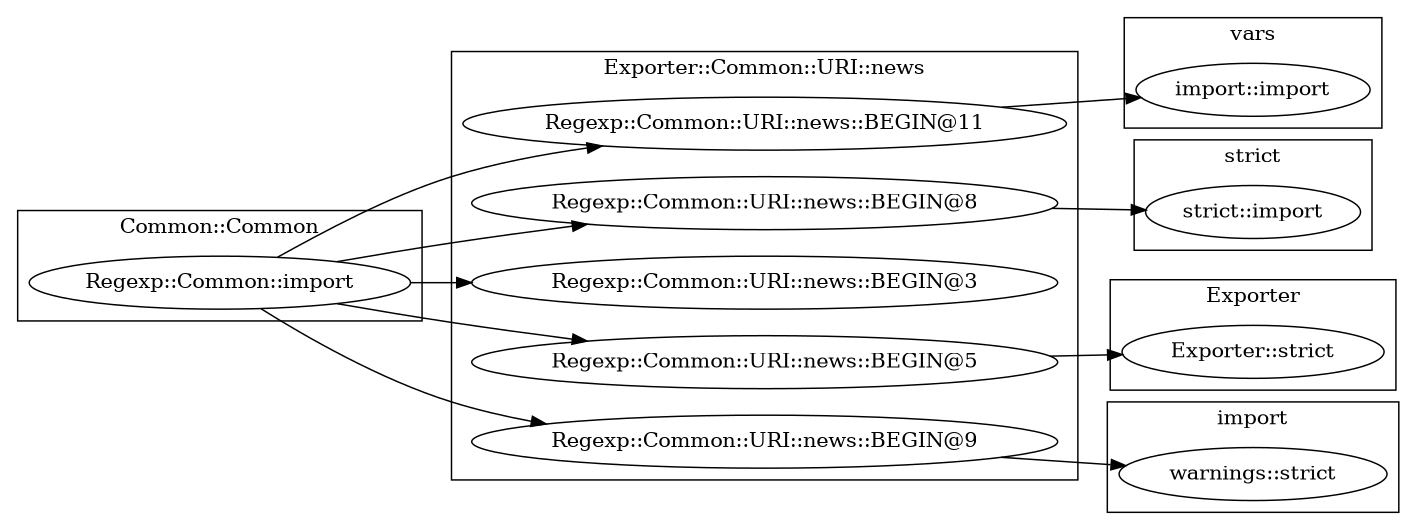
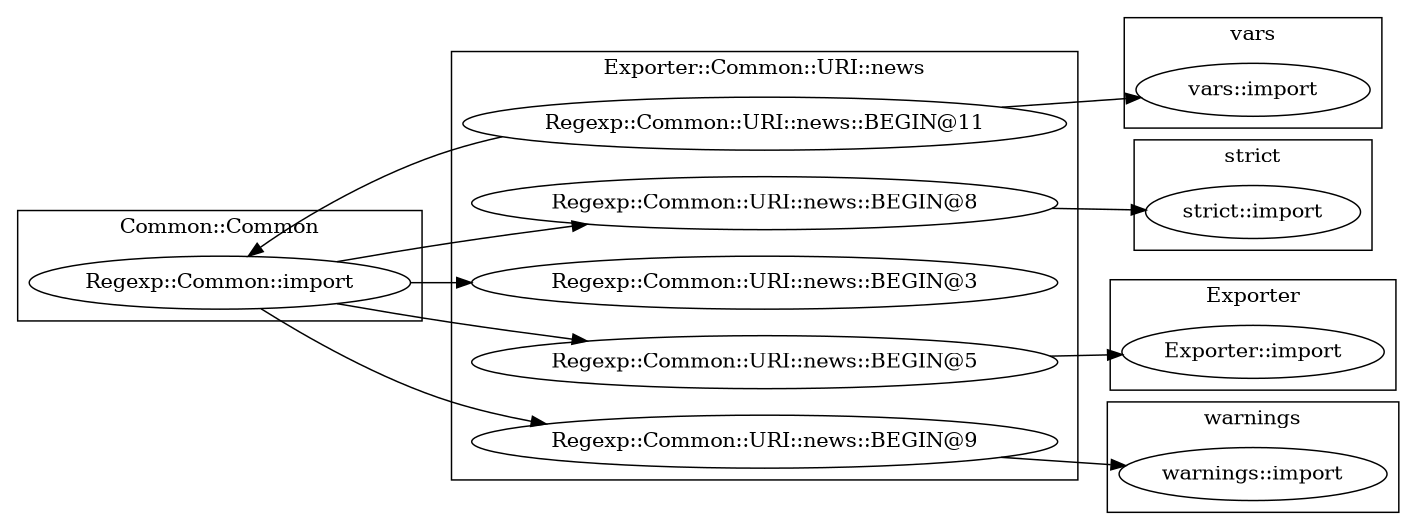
(1253, 90) -> (1253, 90)
(426, 185) -> (376, 180)
(1253, 352) -> (1253, 352)
(1253, 419) -> (1253, 419)
(1253, 474) -> (1253, 474)
